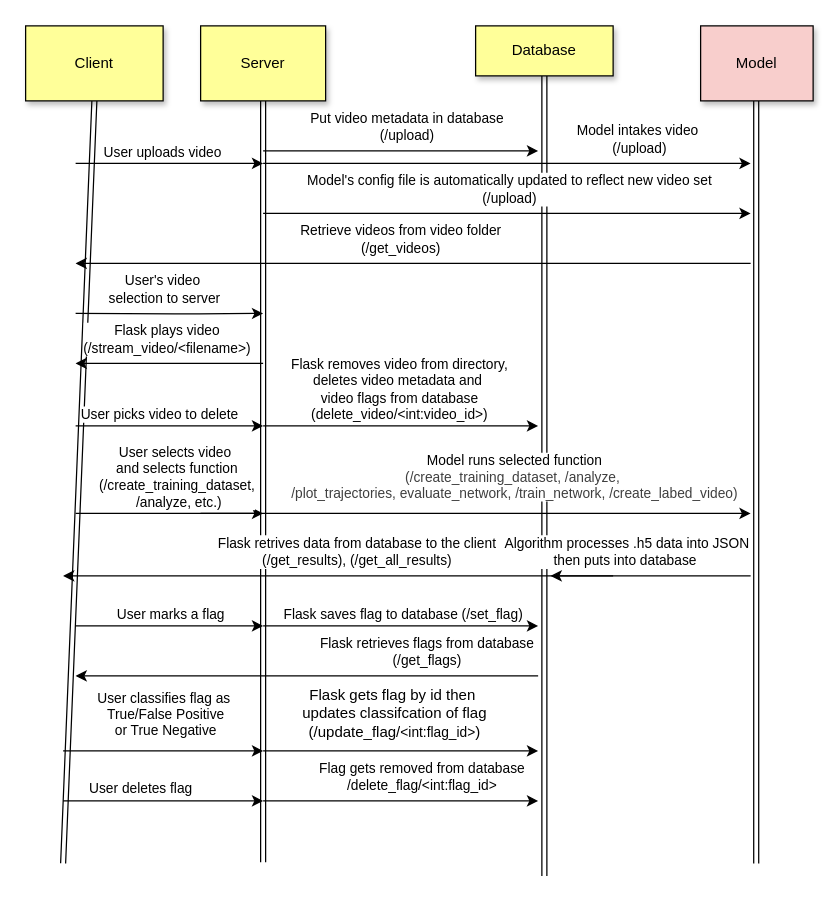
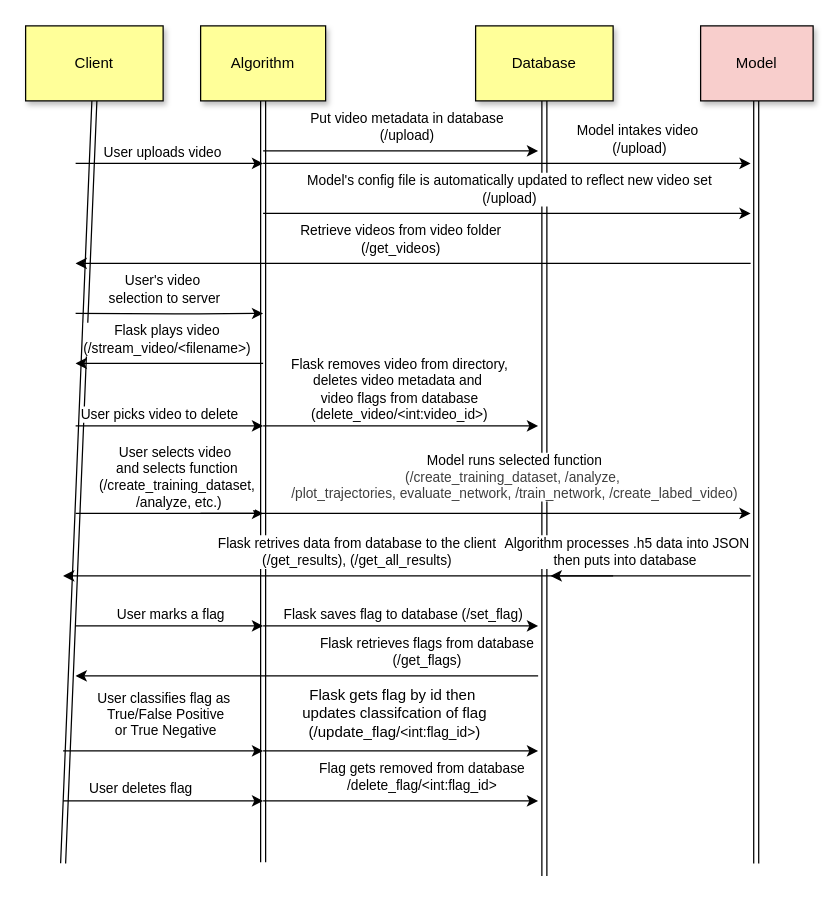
(544, 51) -> (544, 63)
(263, 63) -> (263, 63)
